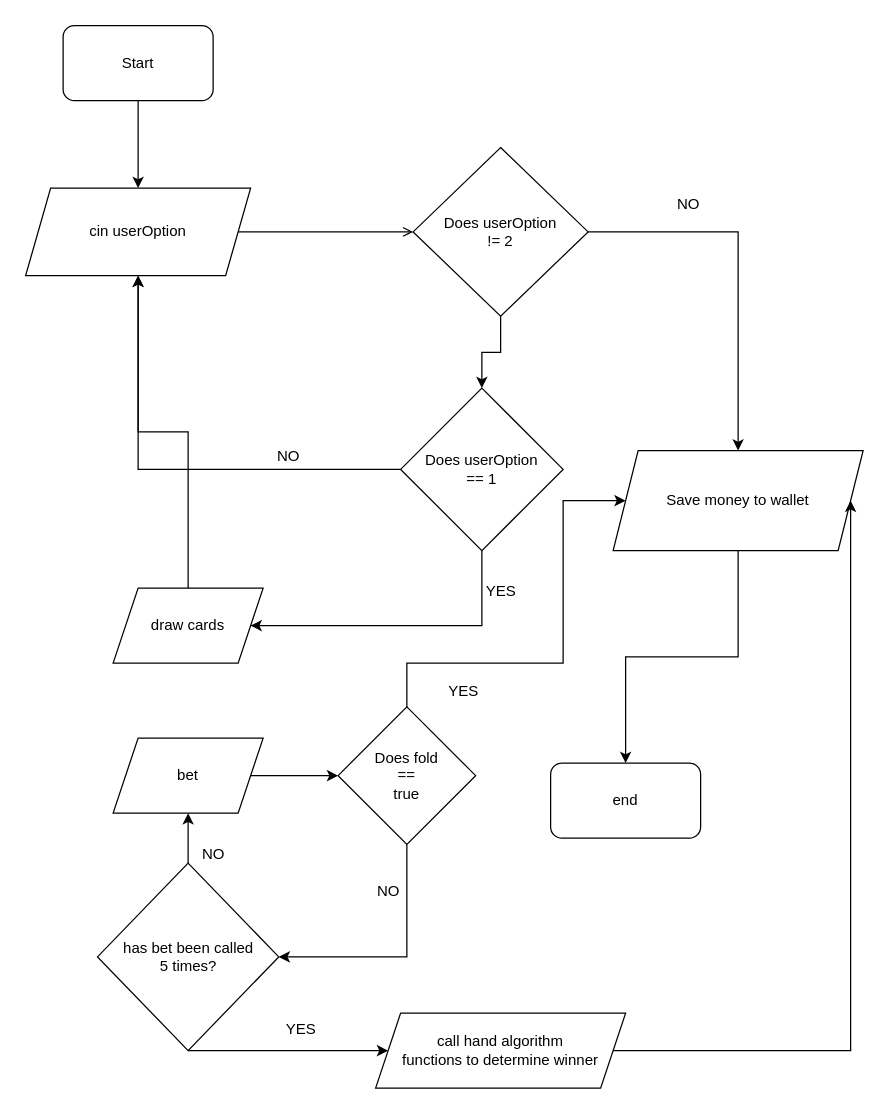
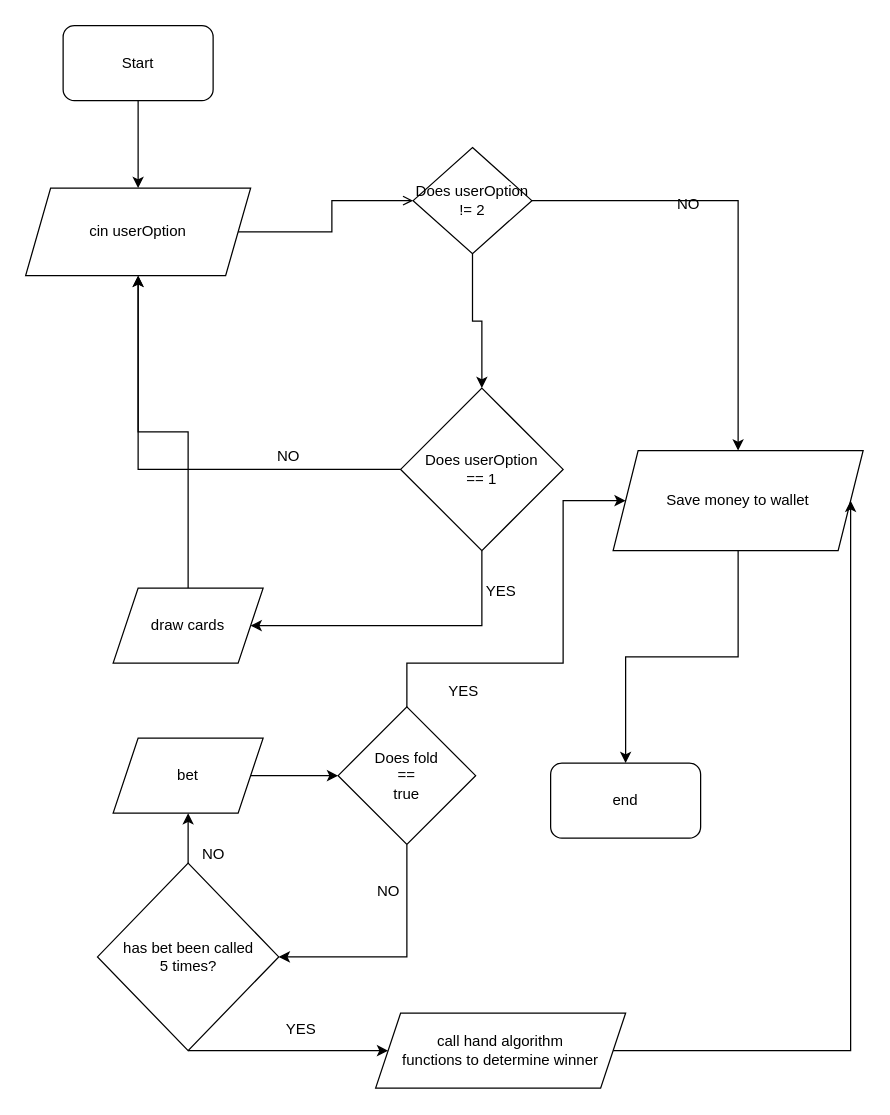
(501, 232) -> (473, 201)
